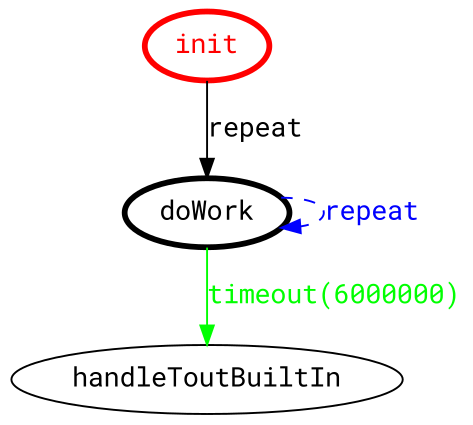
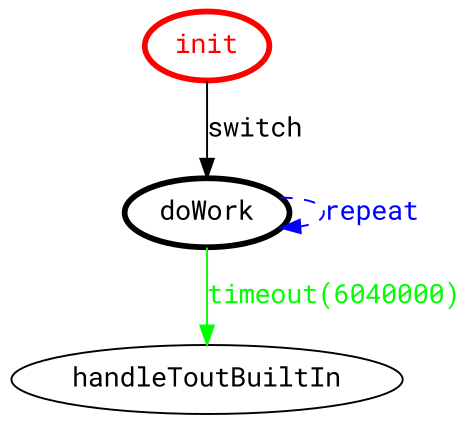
(255, 129) -> (255, 129)
(335, 296) -> (335, 296)
